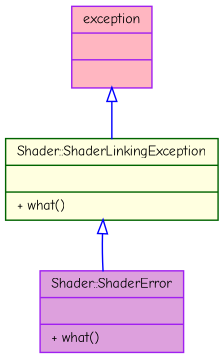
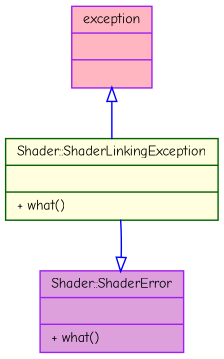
(102, 253) -> (121, 238)
